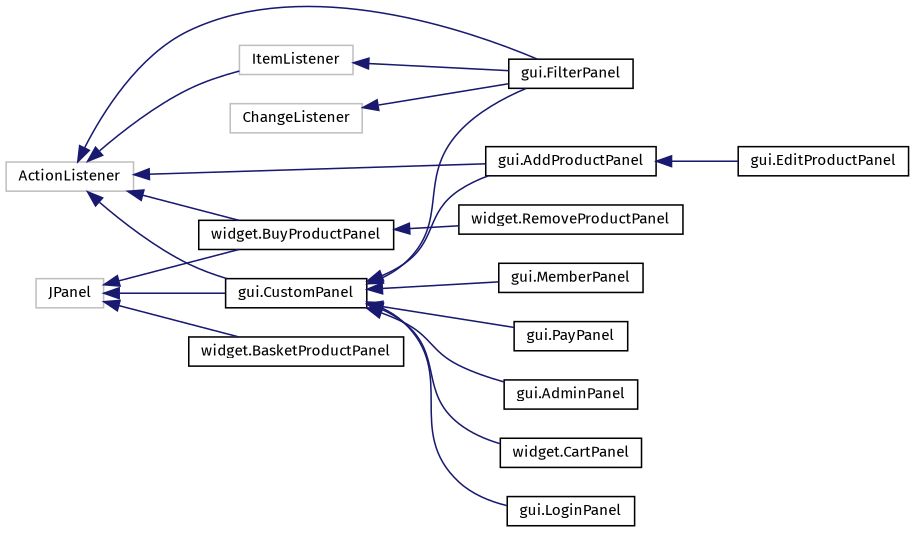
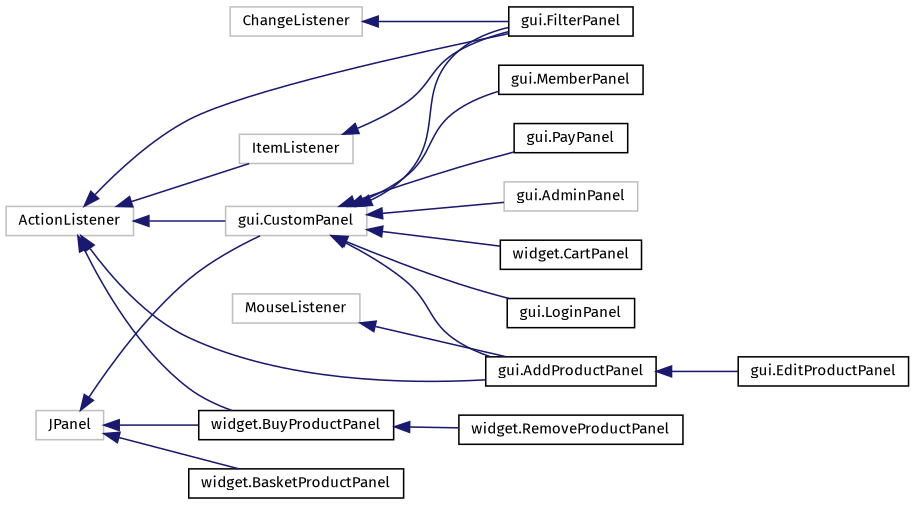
(296, 293) -> (296, 221)
none -> (296, 308)
(571, 395) -> (571, 196)
